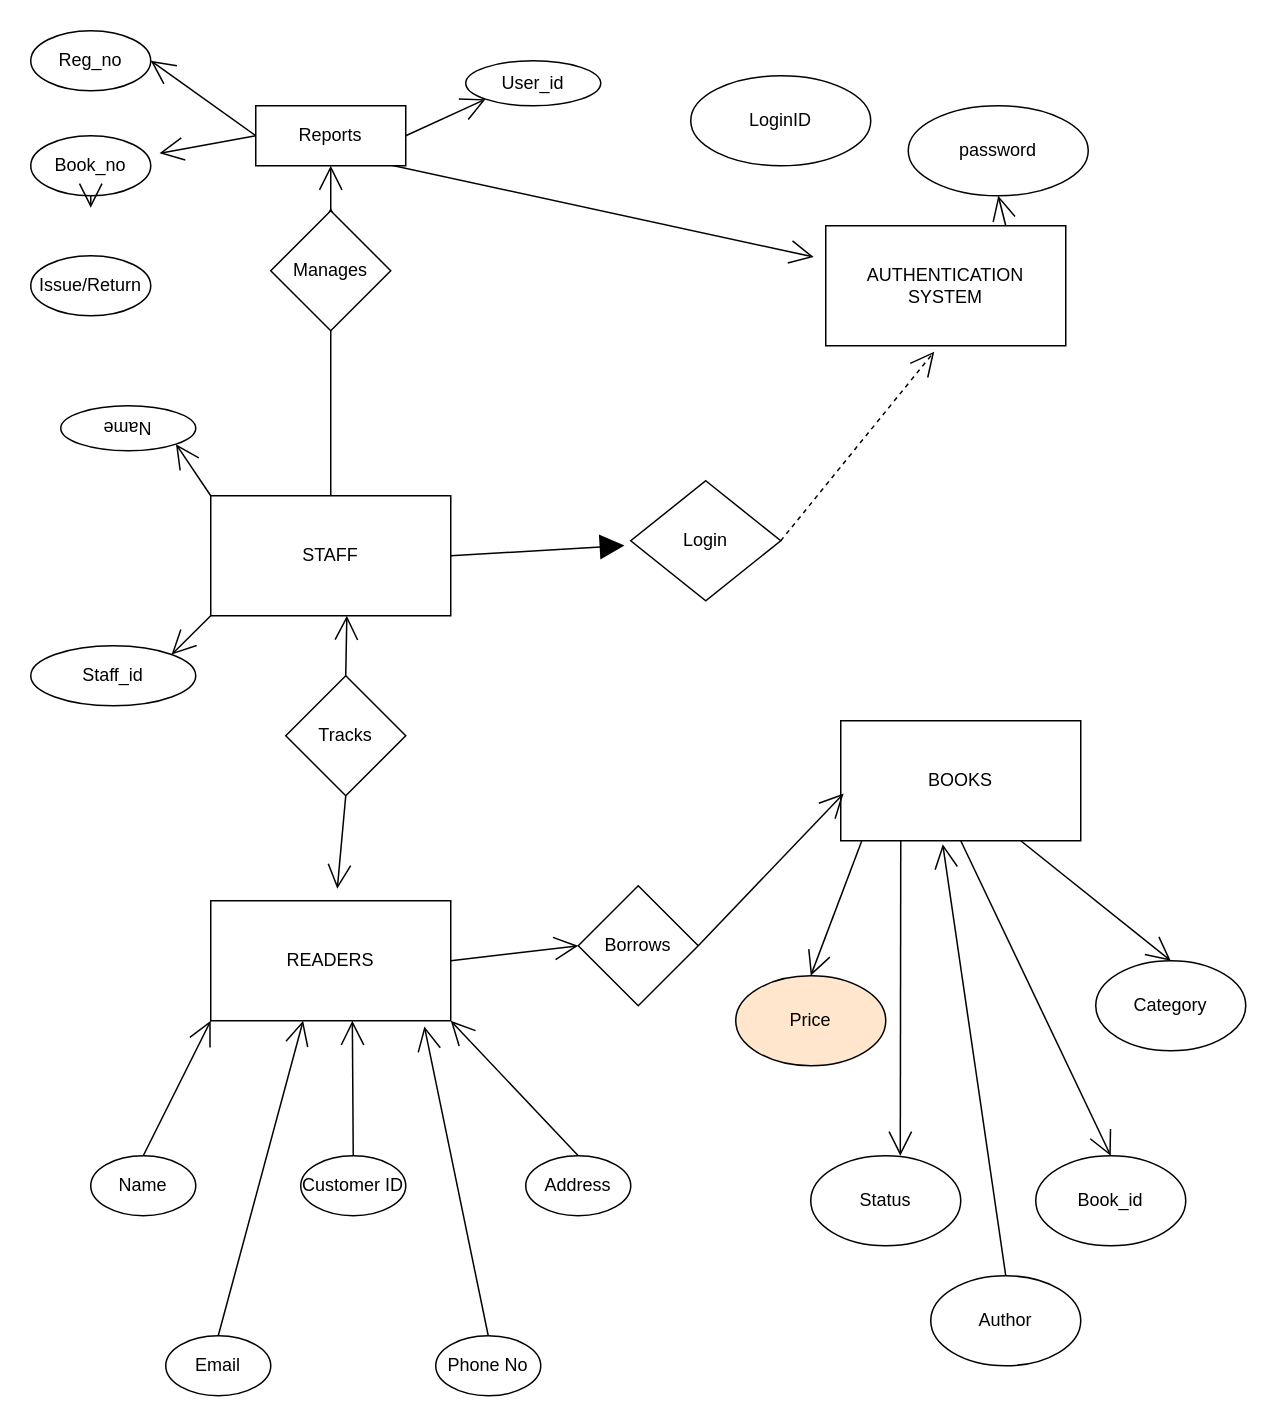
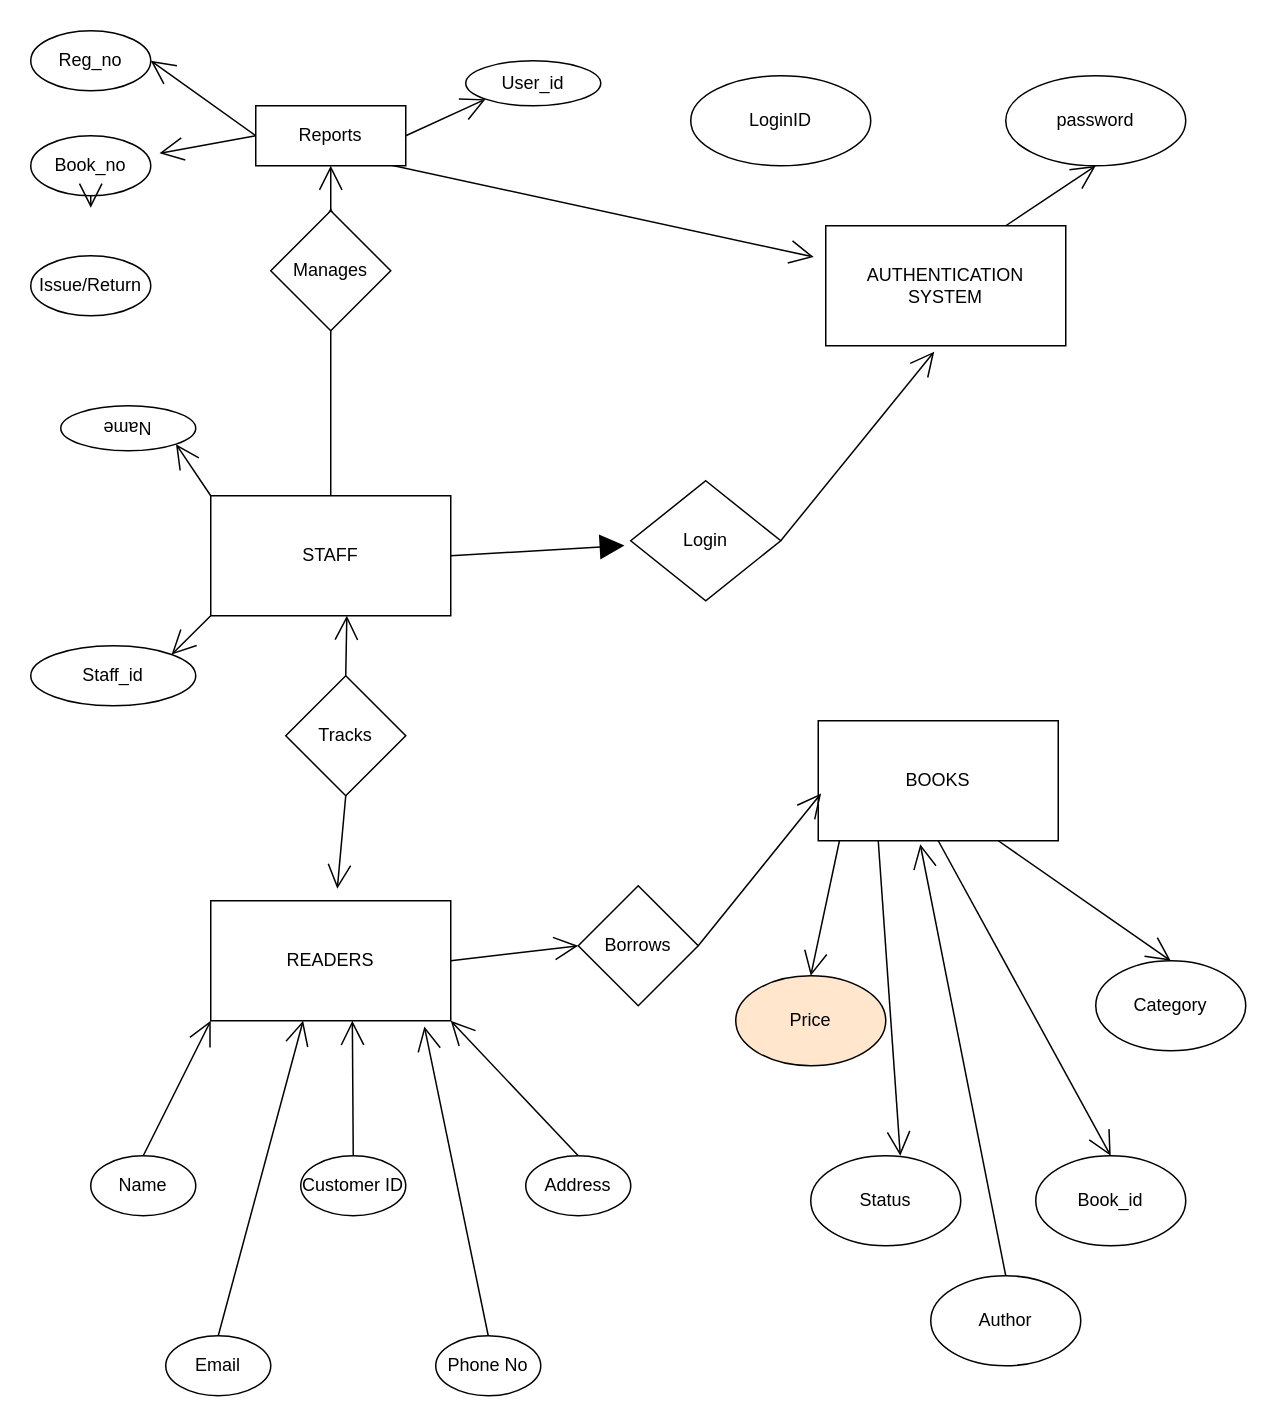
(998, 151) -> (1096, 121)
(857, 446) -> (857, 446)
(961, 781) -> (938, 781)
